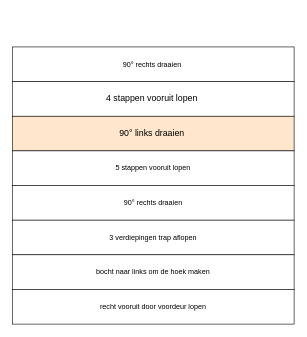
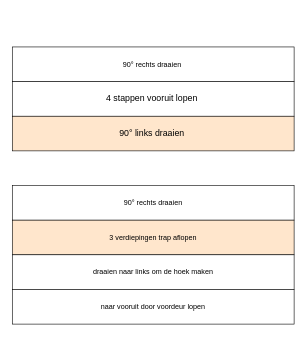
(153, 168) -> none
(153, 238) -> (153, 238)
(153, 272) -> (153, 272)
(153, 307) -> (153, 307)
